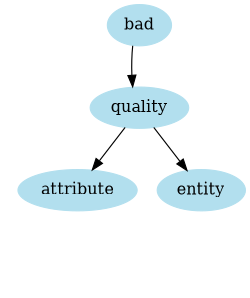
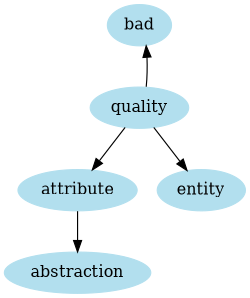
(132, 60) -> (147, 72)
none -> (78, 273)
